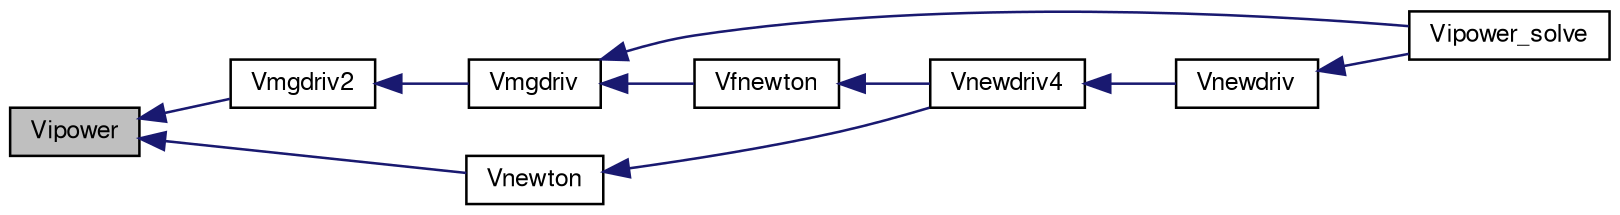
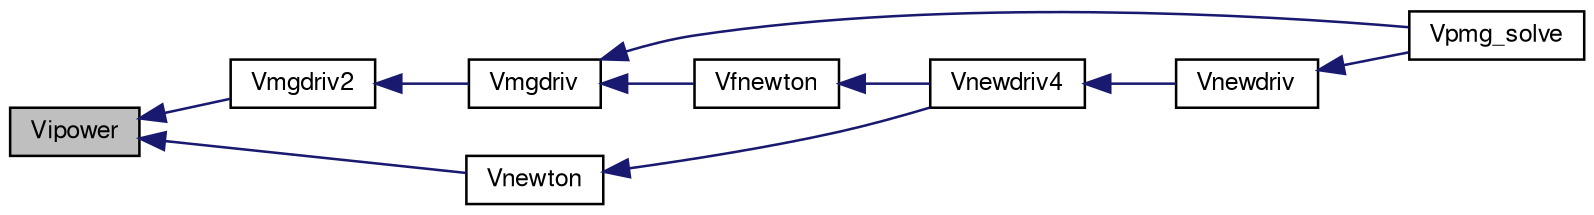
(1509, 35) -> (1497, 35)
